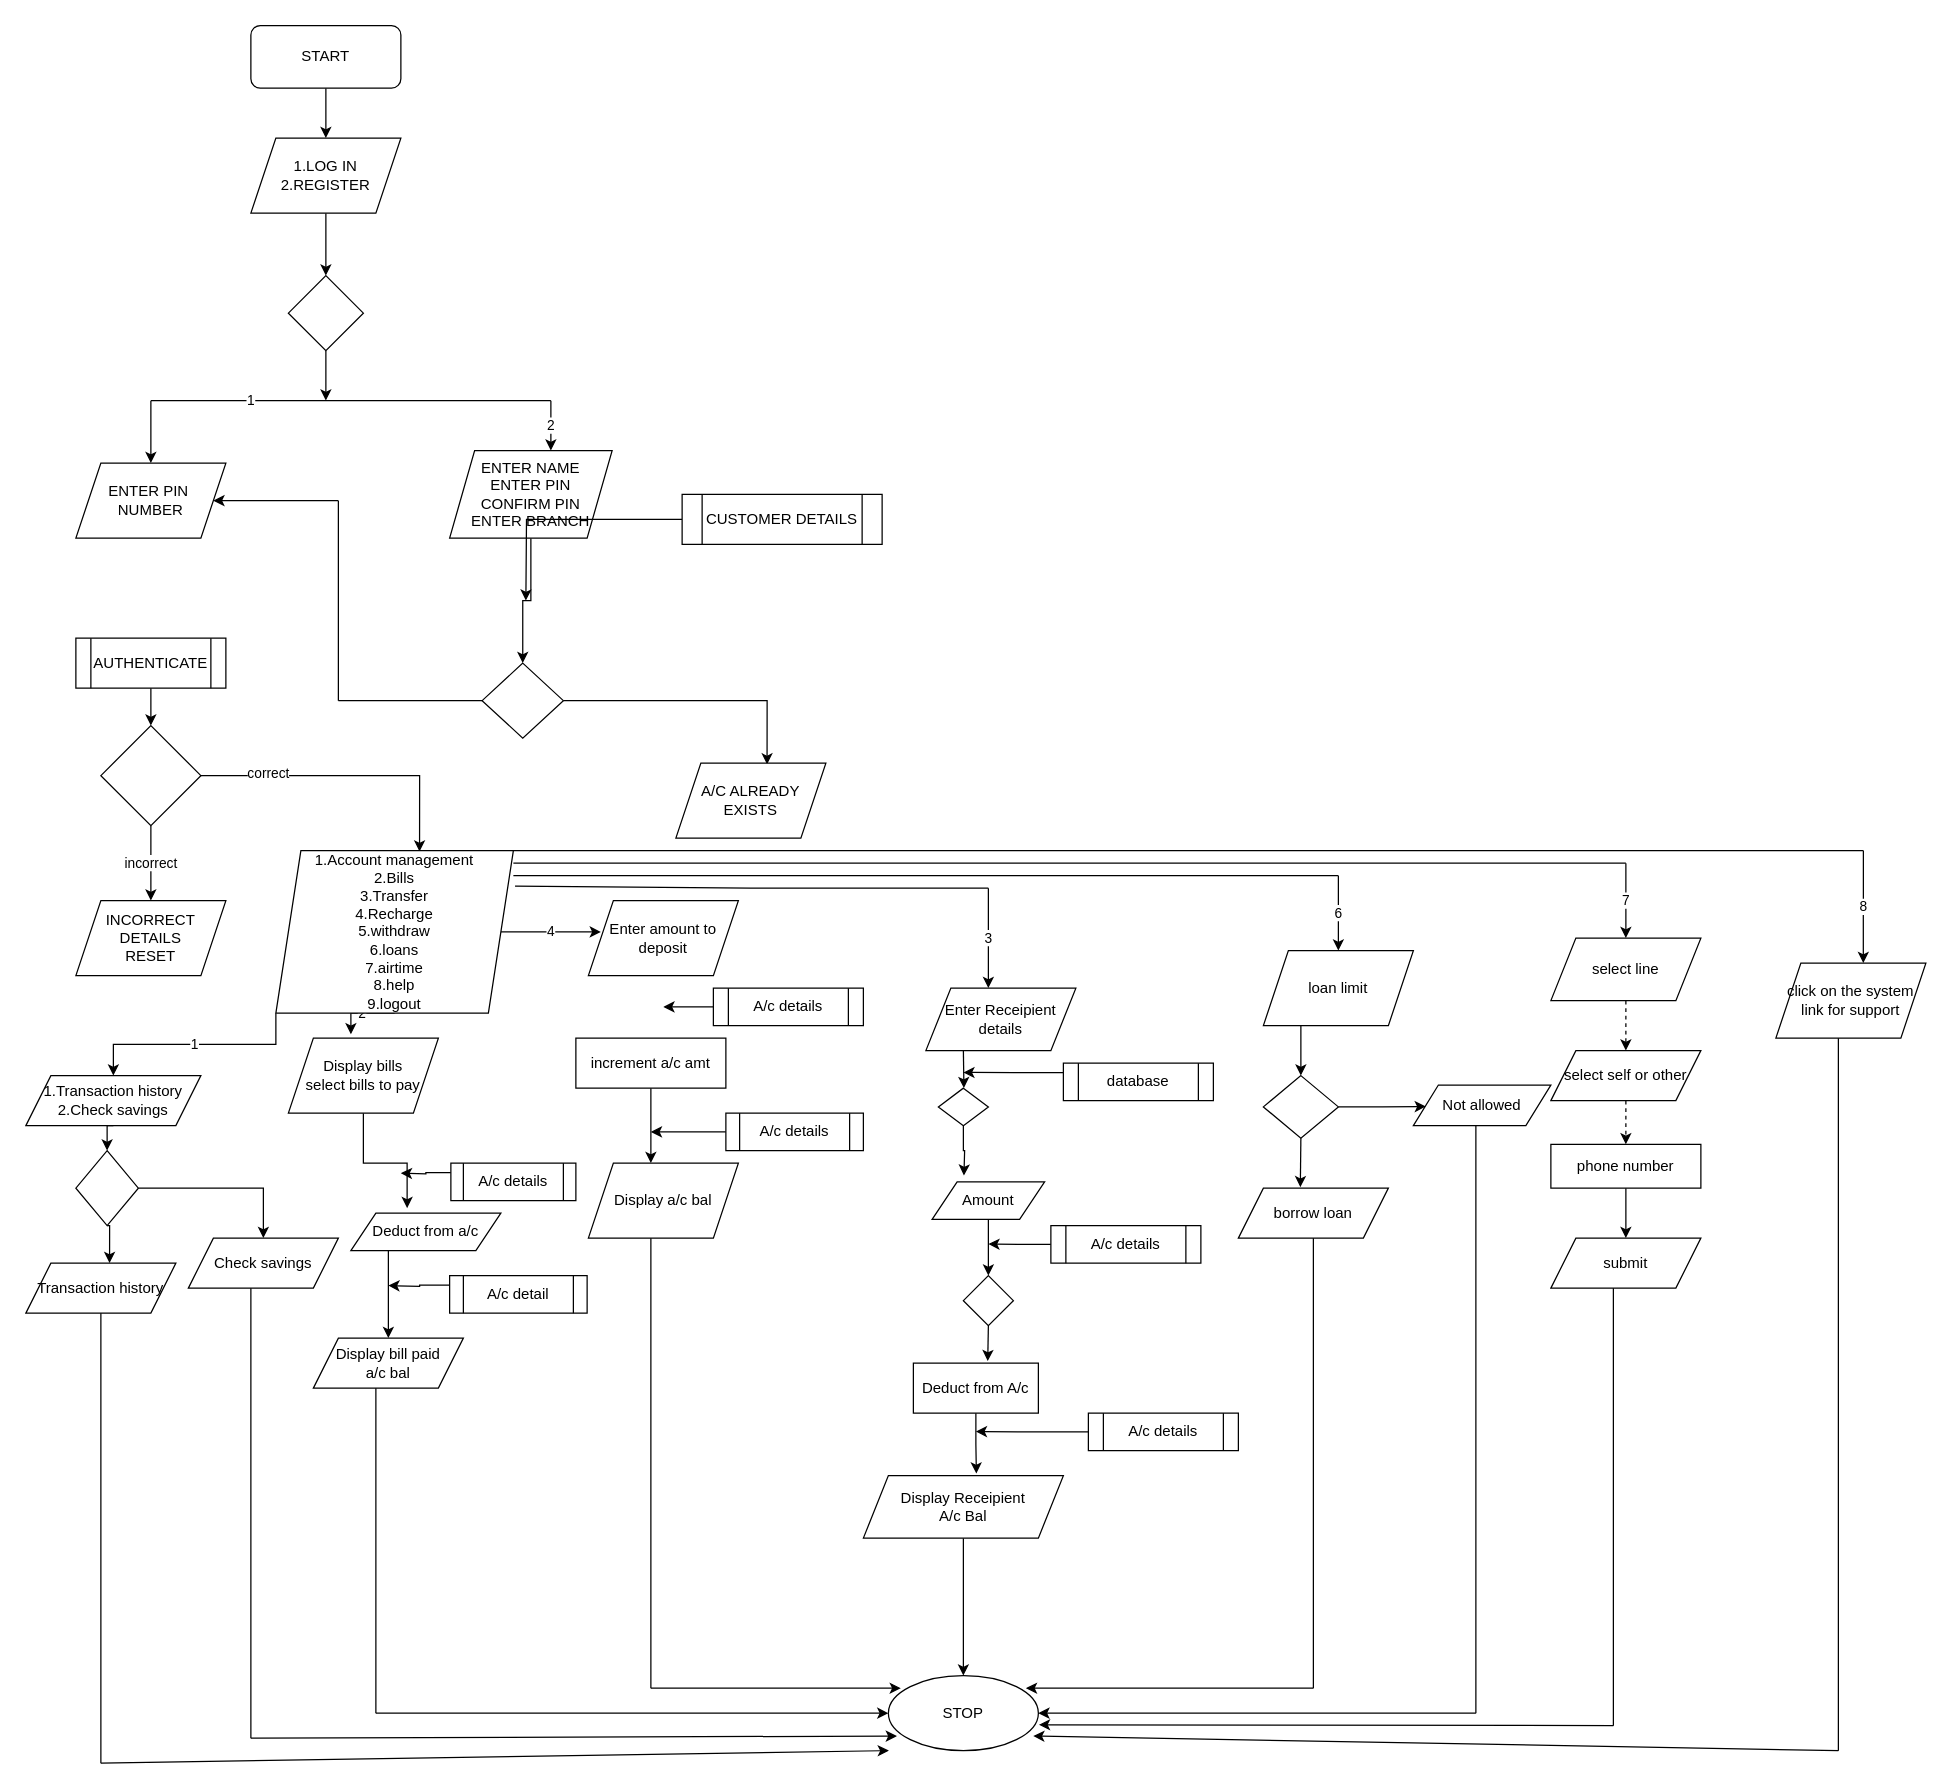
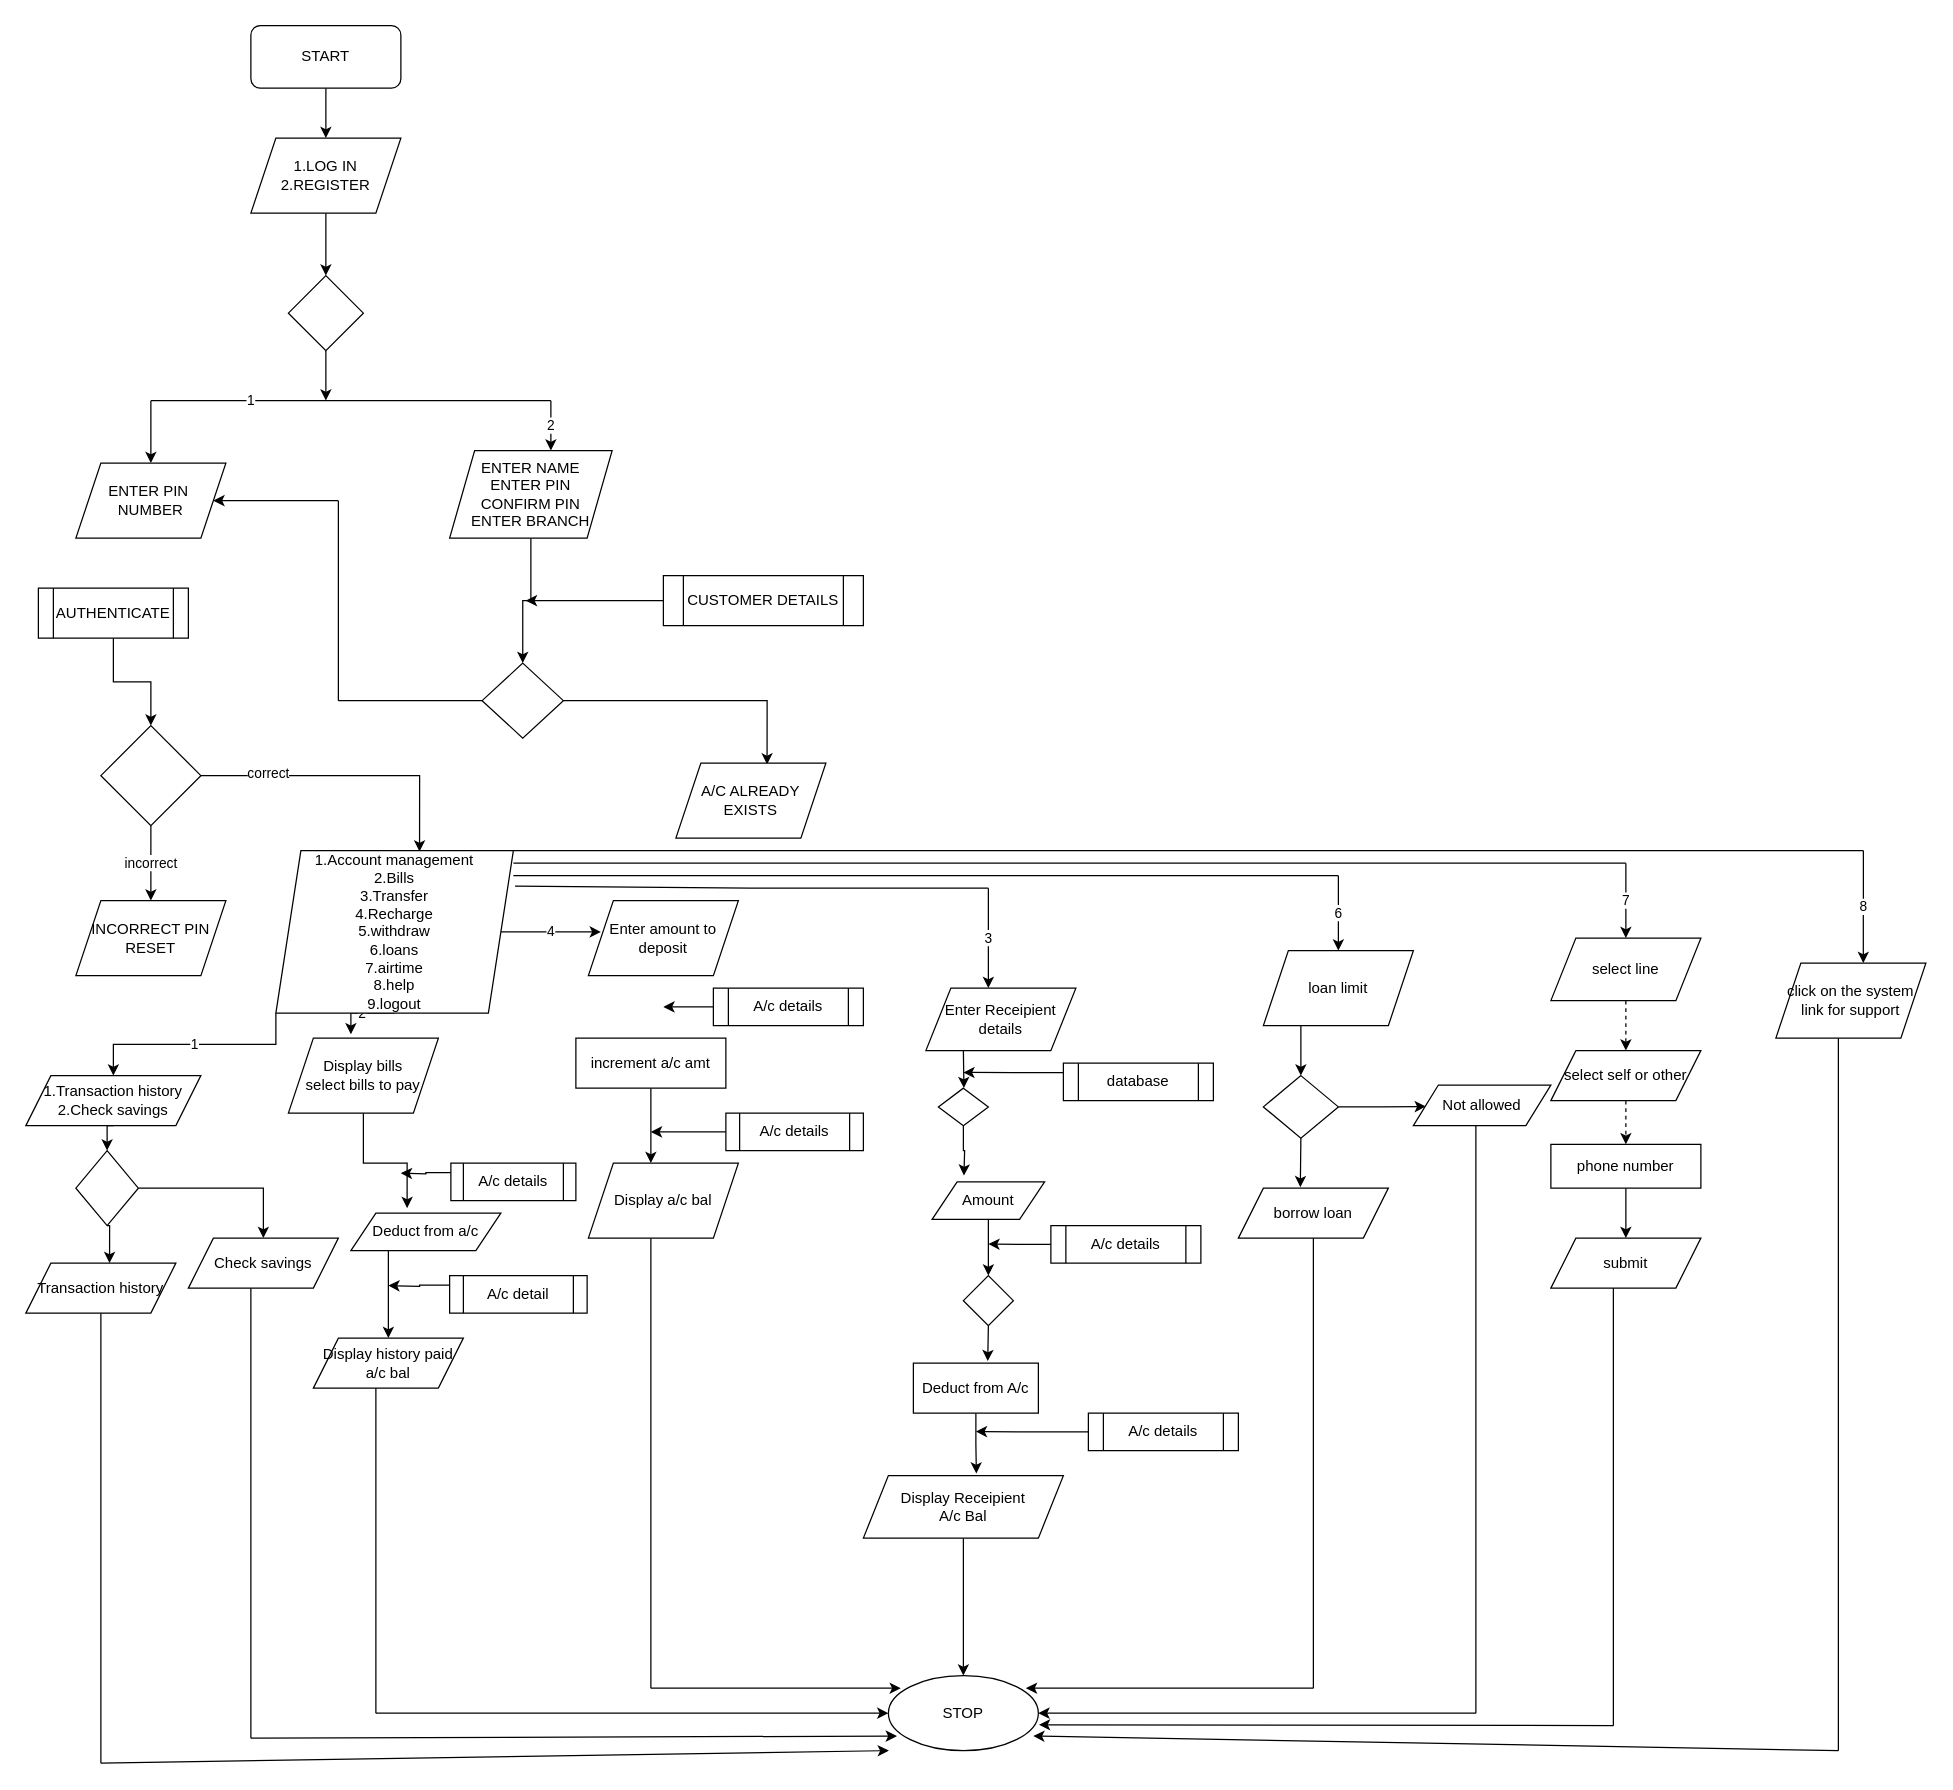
(782, 519) -> (763, 601)
(151, 663) -> (113, 613)
(151, 938) -> (151, 938)
(388, 1363) -> (388, 1363)
